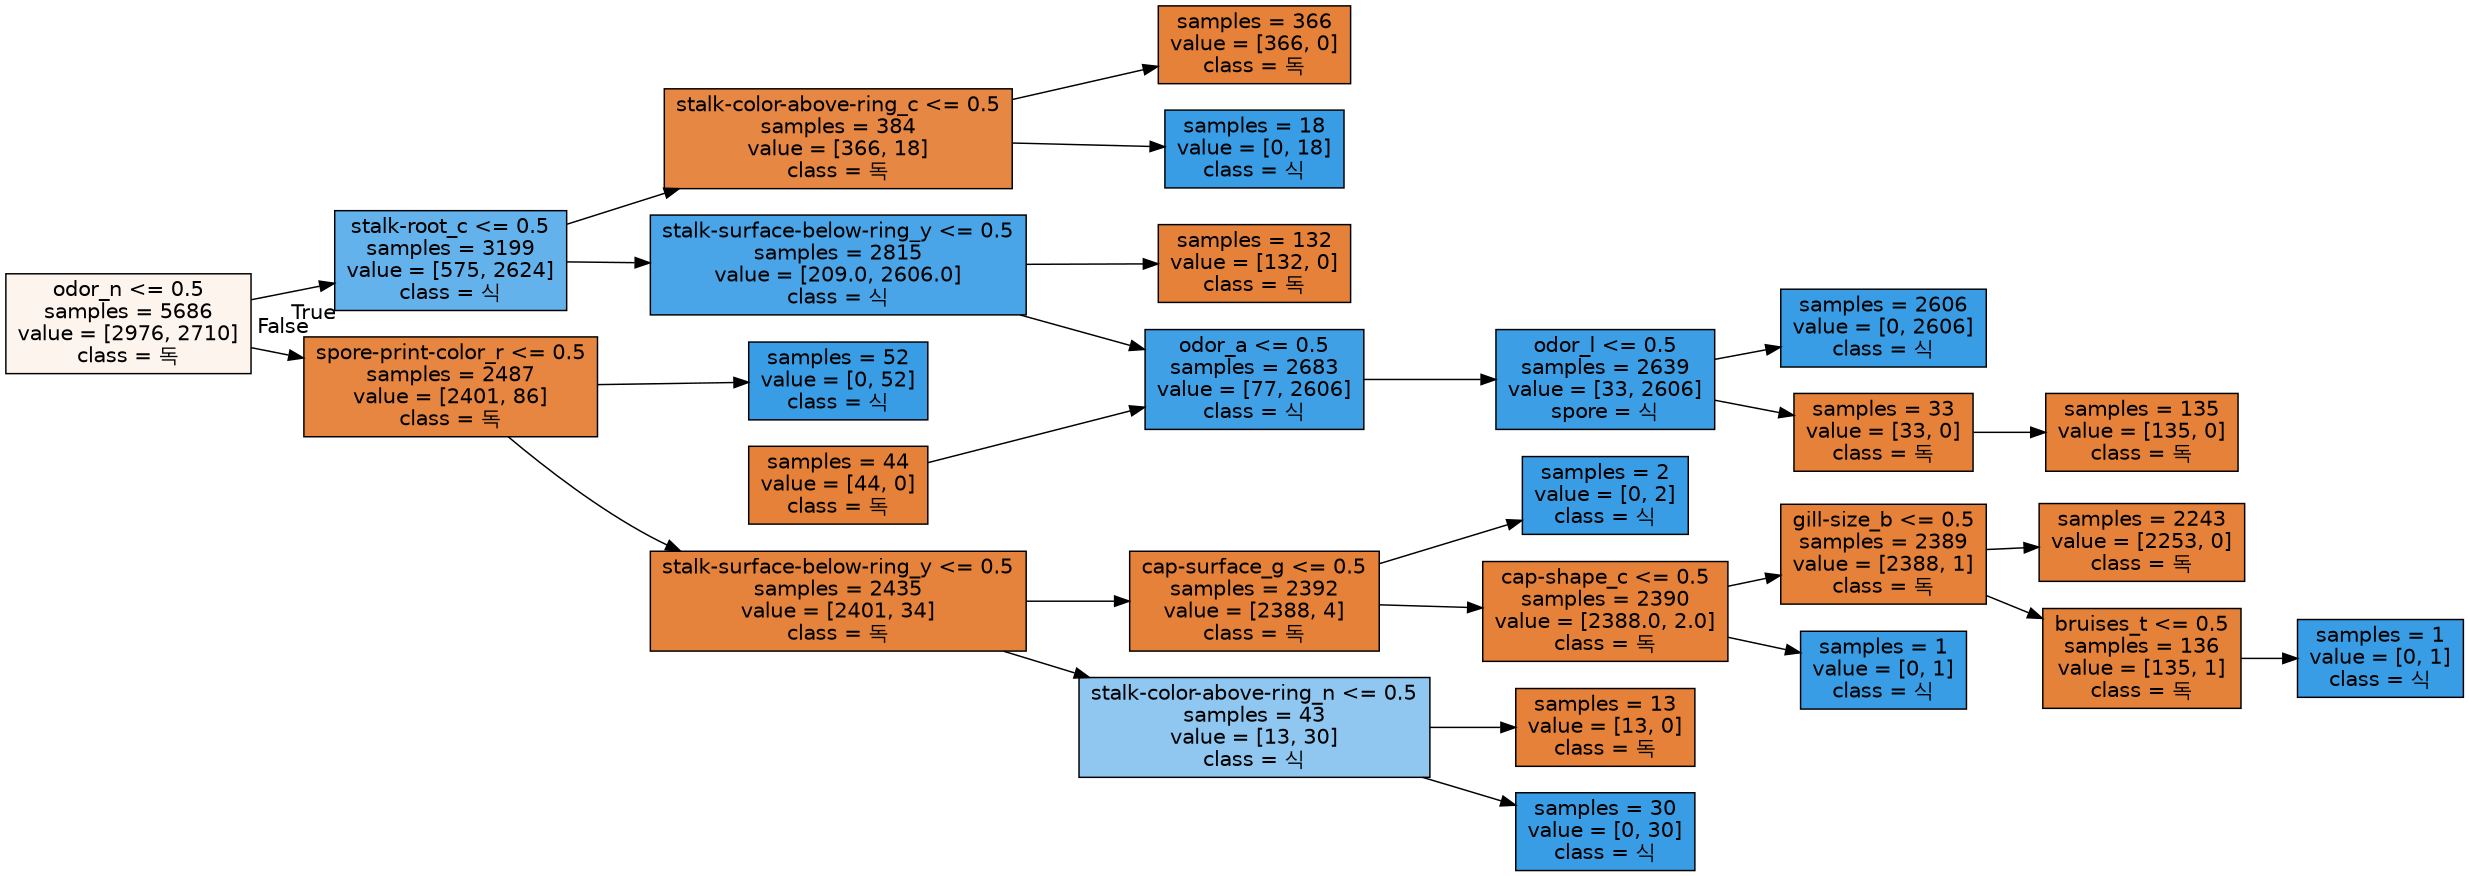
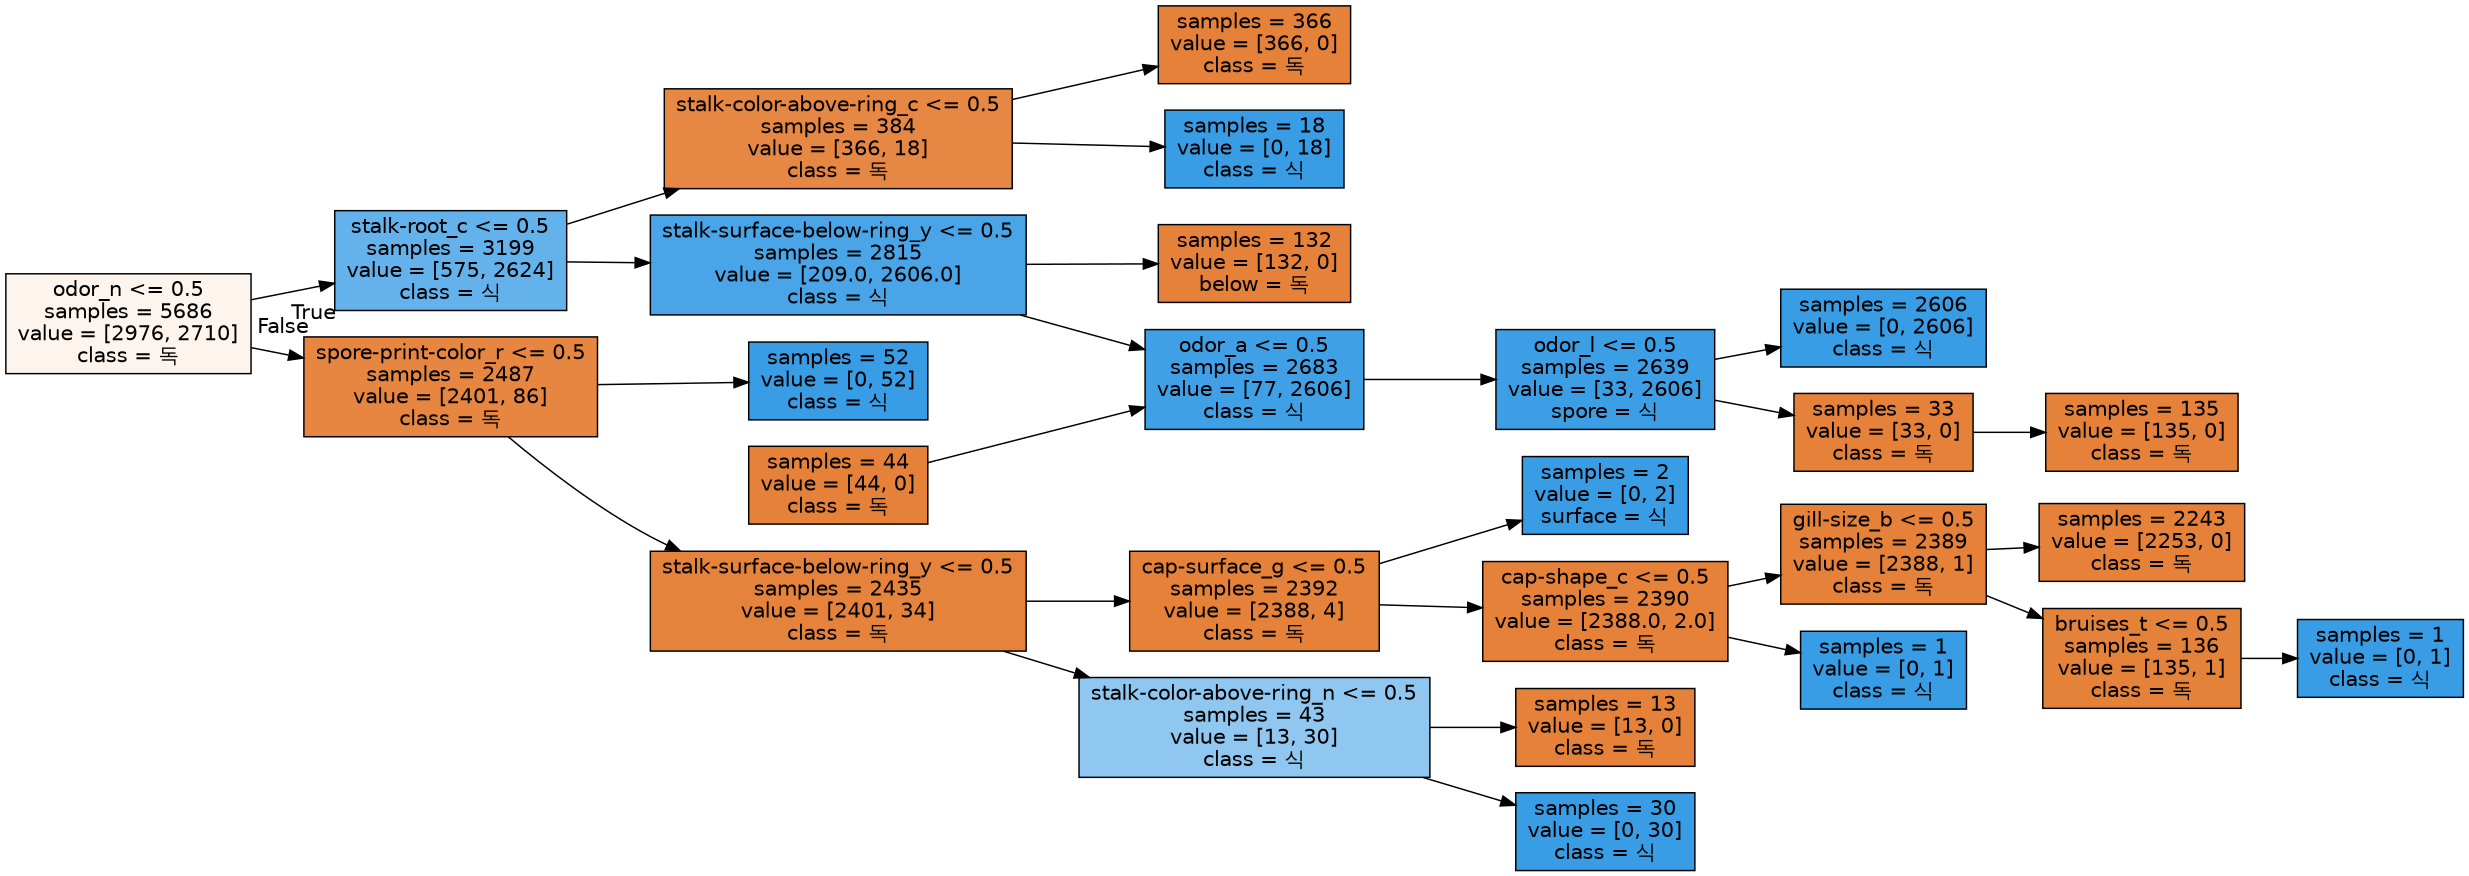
(1254, 264) -> (1254, 264)
(1605, 495) -> (1605, 495)
